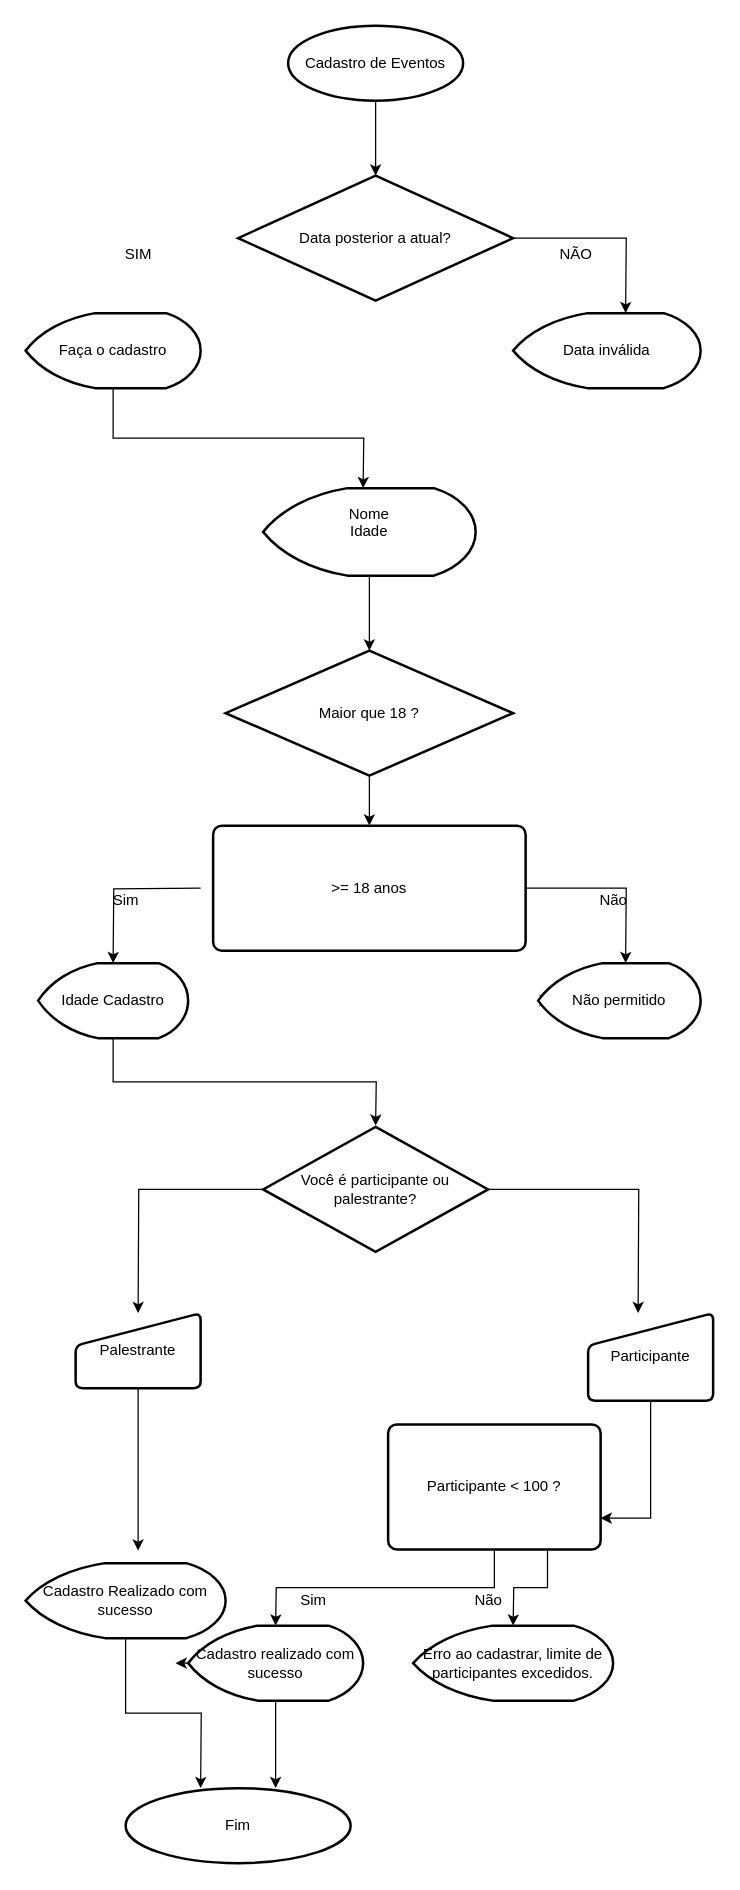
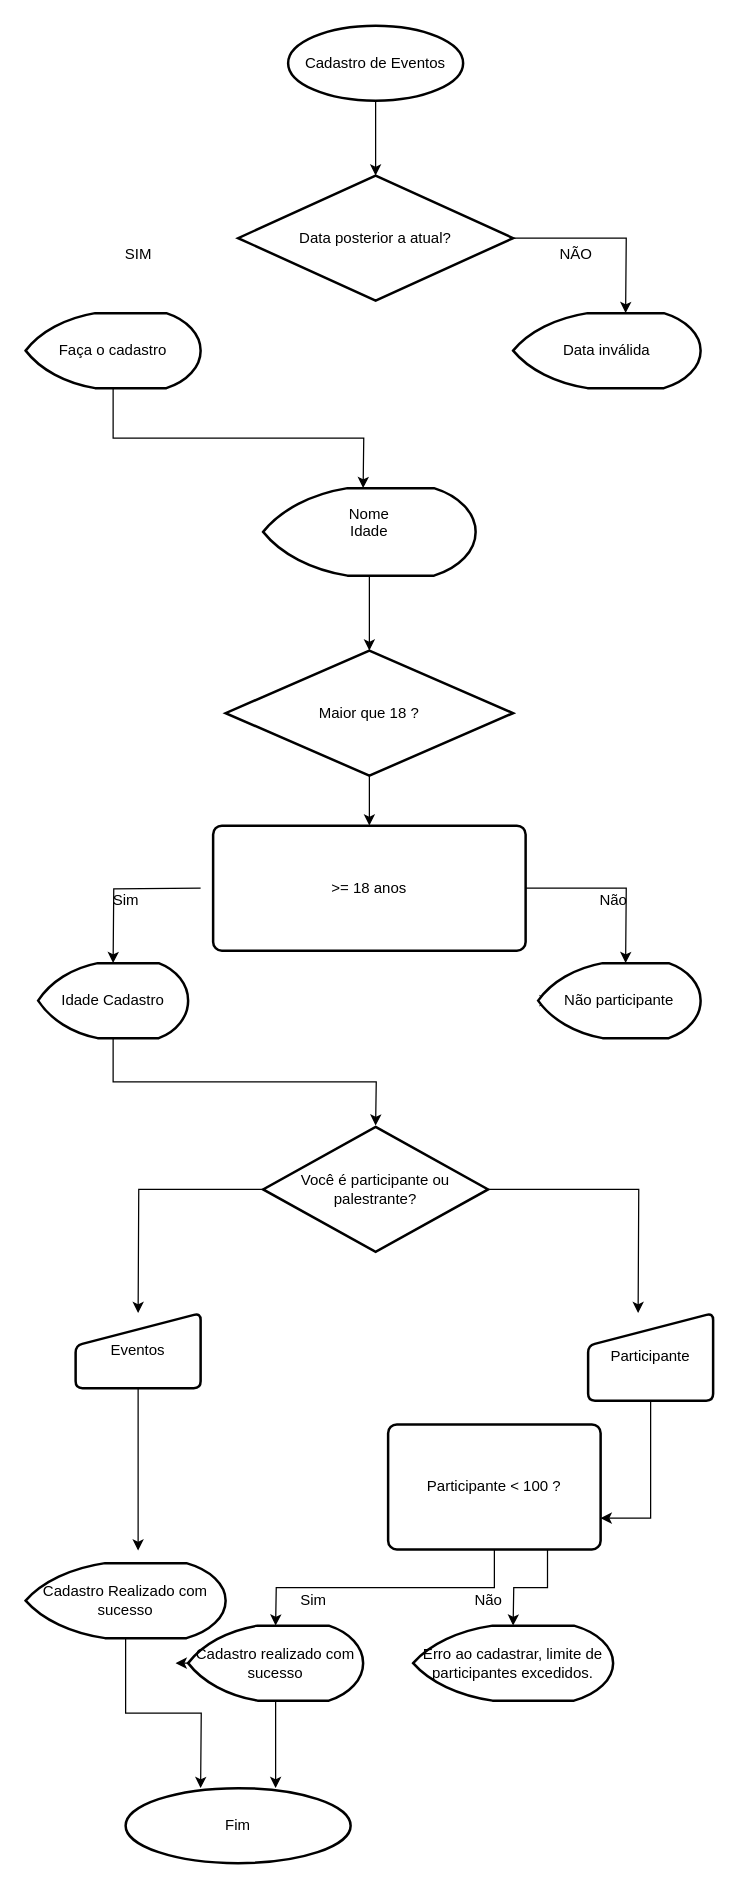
(619, 1001) -> (619, 1001)
(138, 1351) -> (138, 1351)
